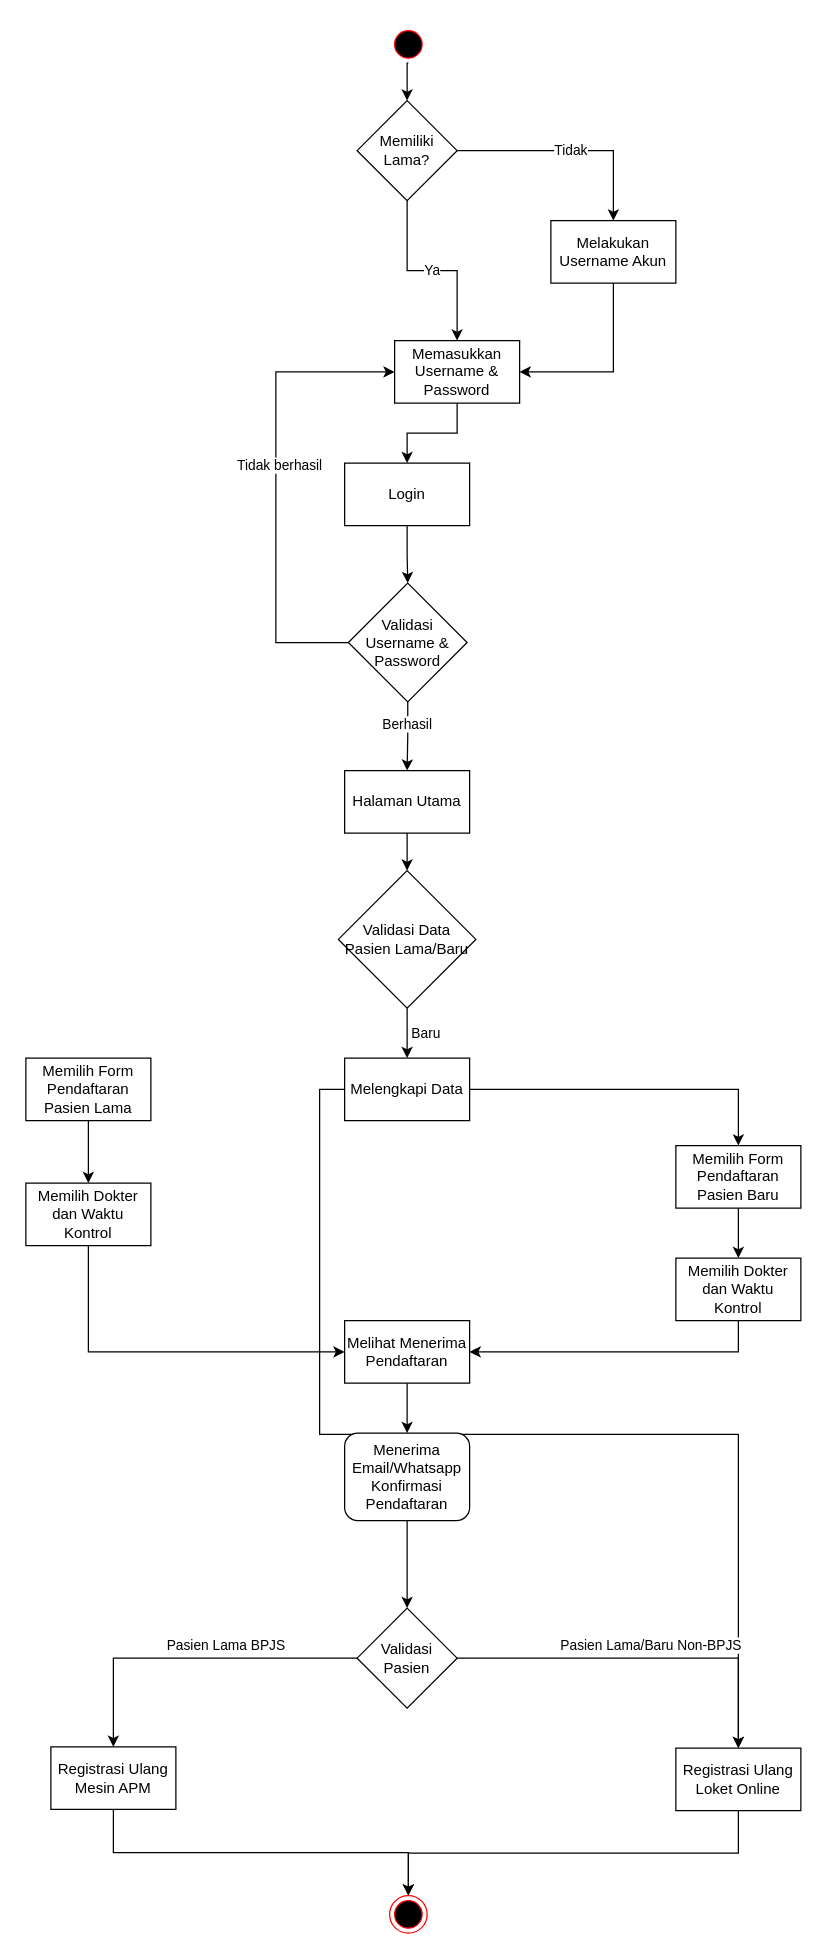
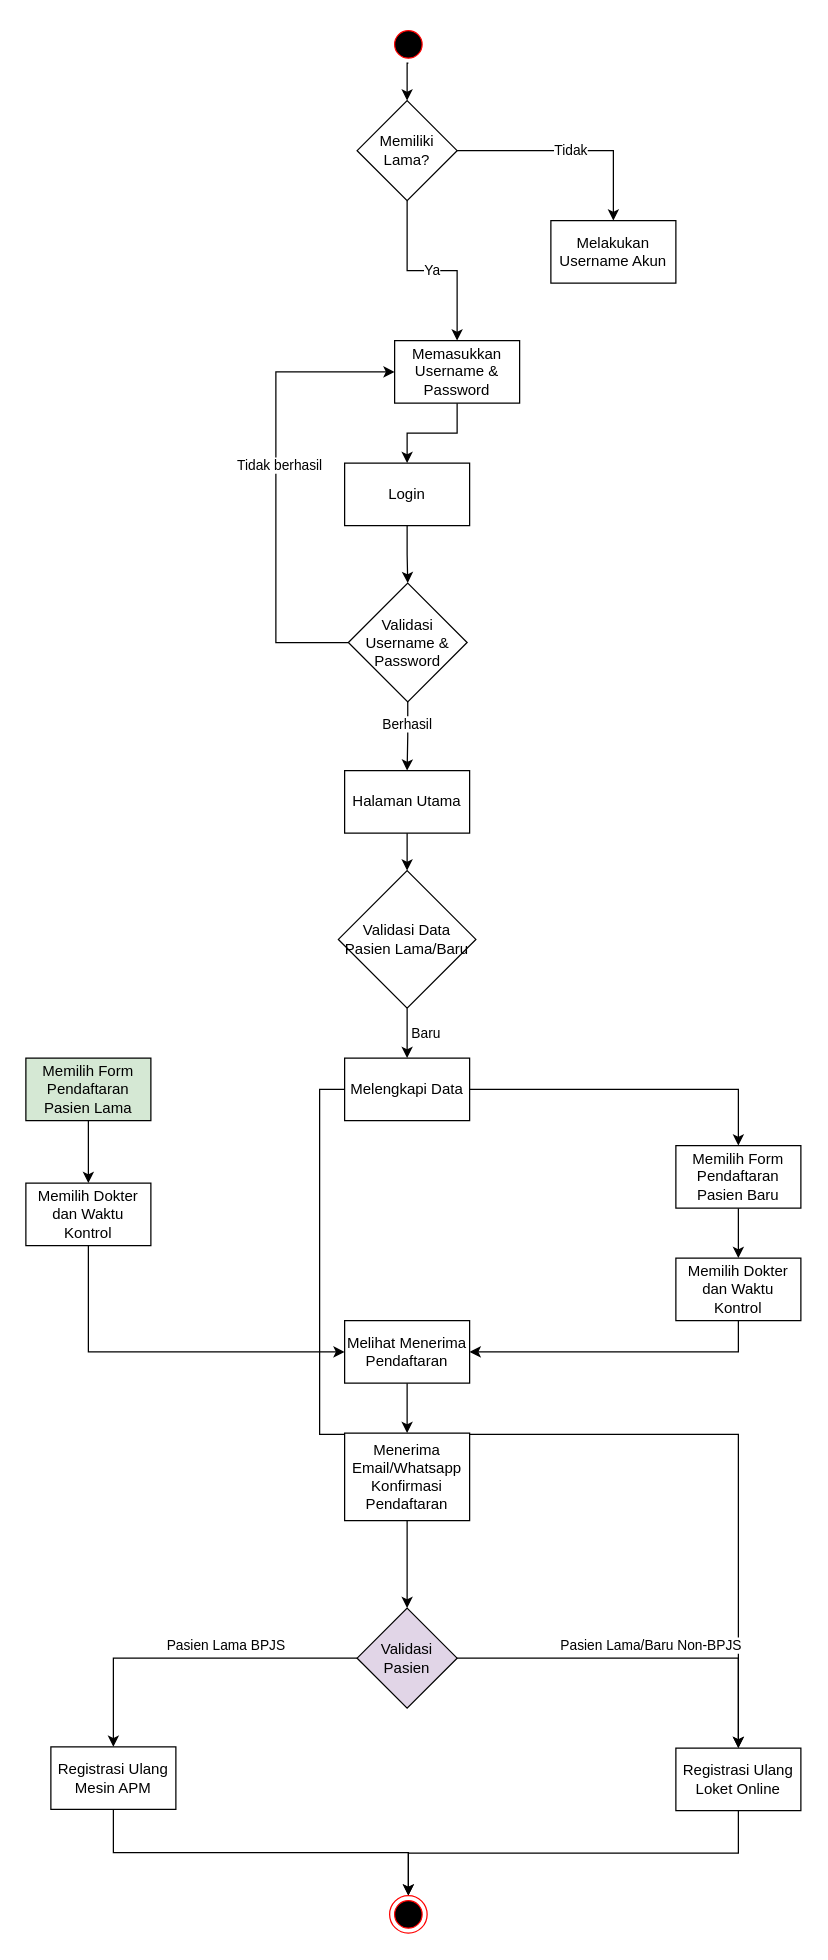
(613, 370) -> none
(88, 1089) -> (88, 1089)
(407, 1477) -> (407, 1477)
(407, 1658) -> (407, 1658)
